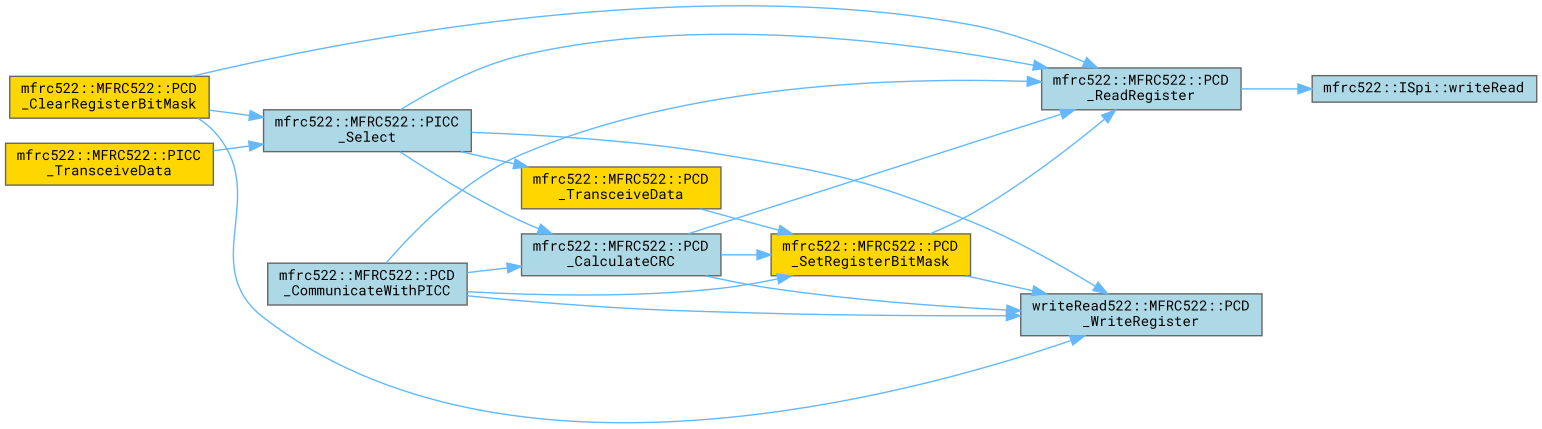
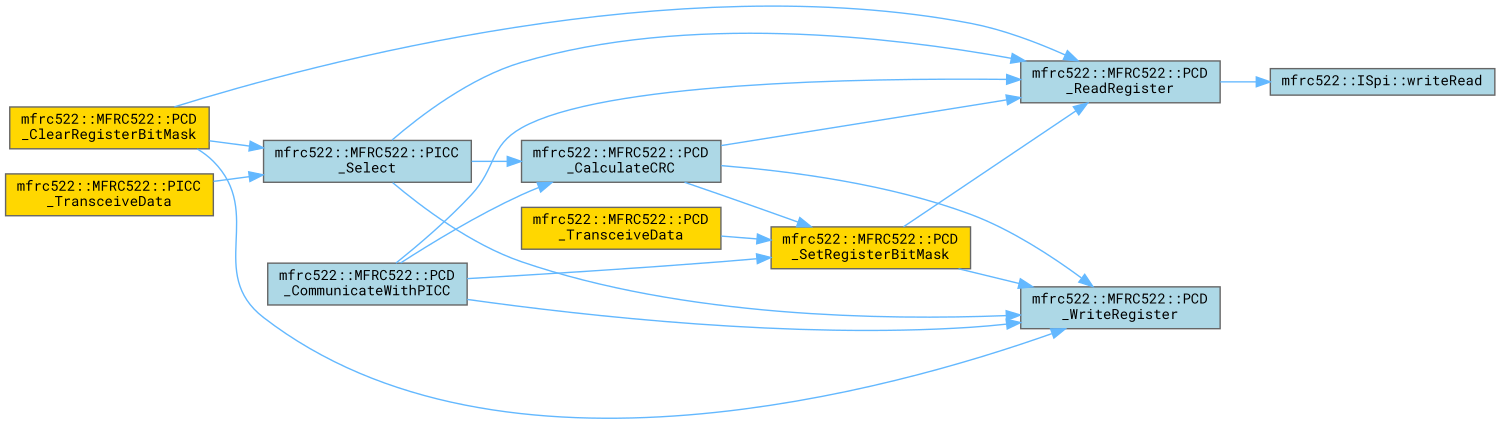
(487, 158) -> none
(1141, 315) -> (1120, 308)
